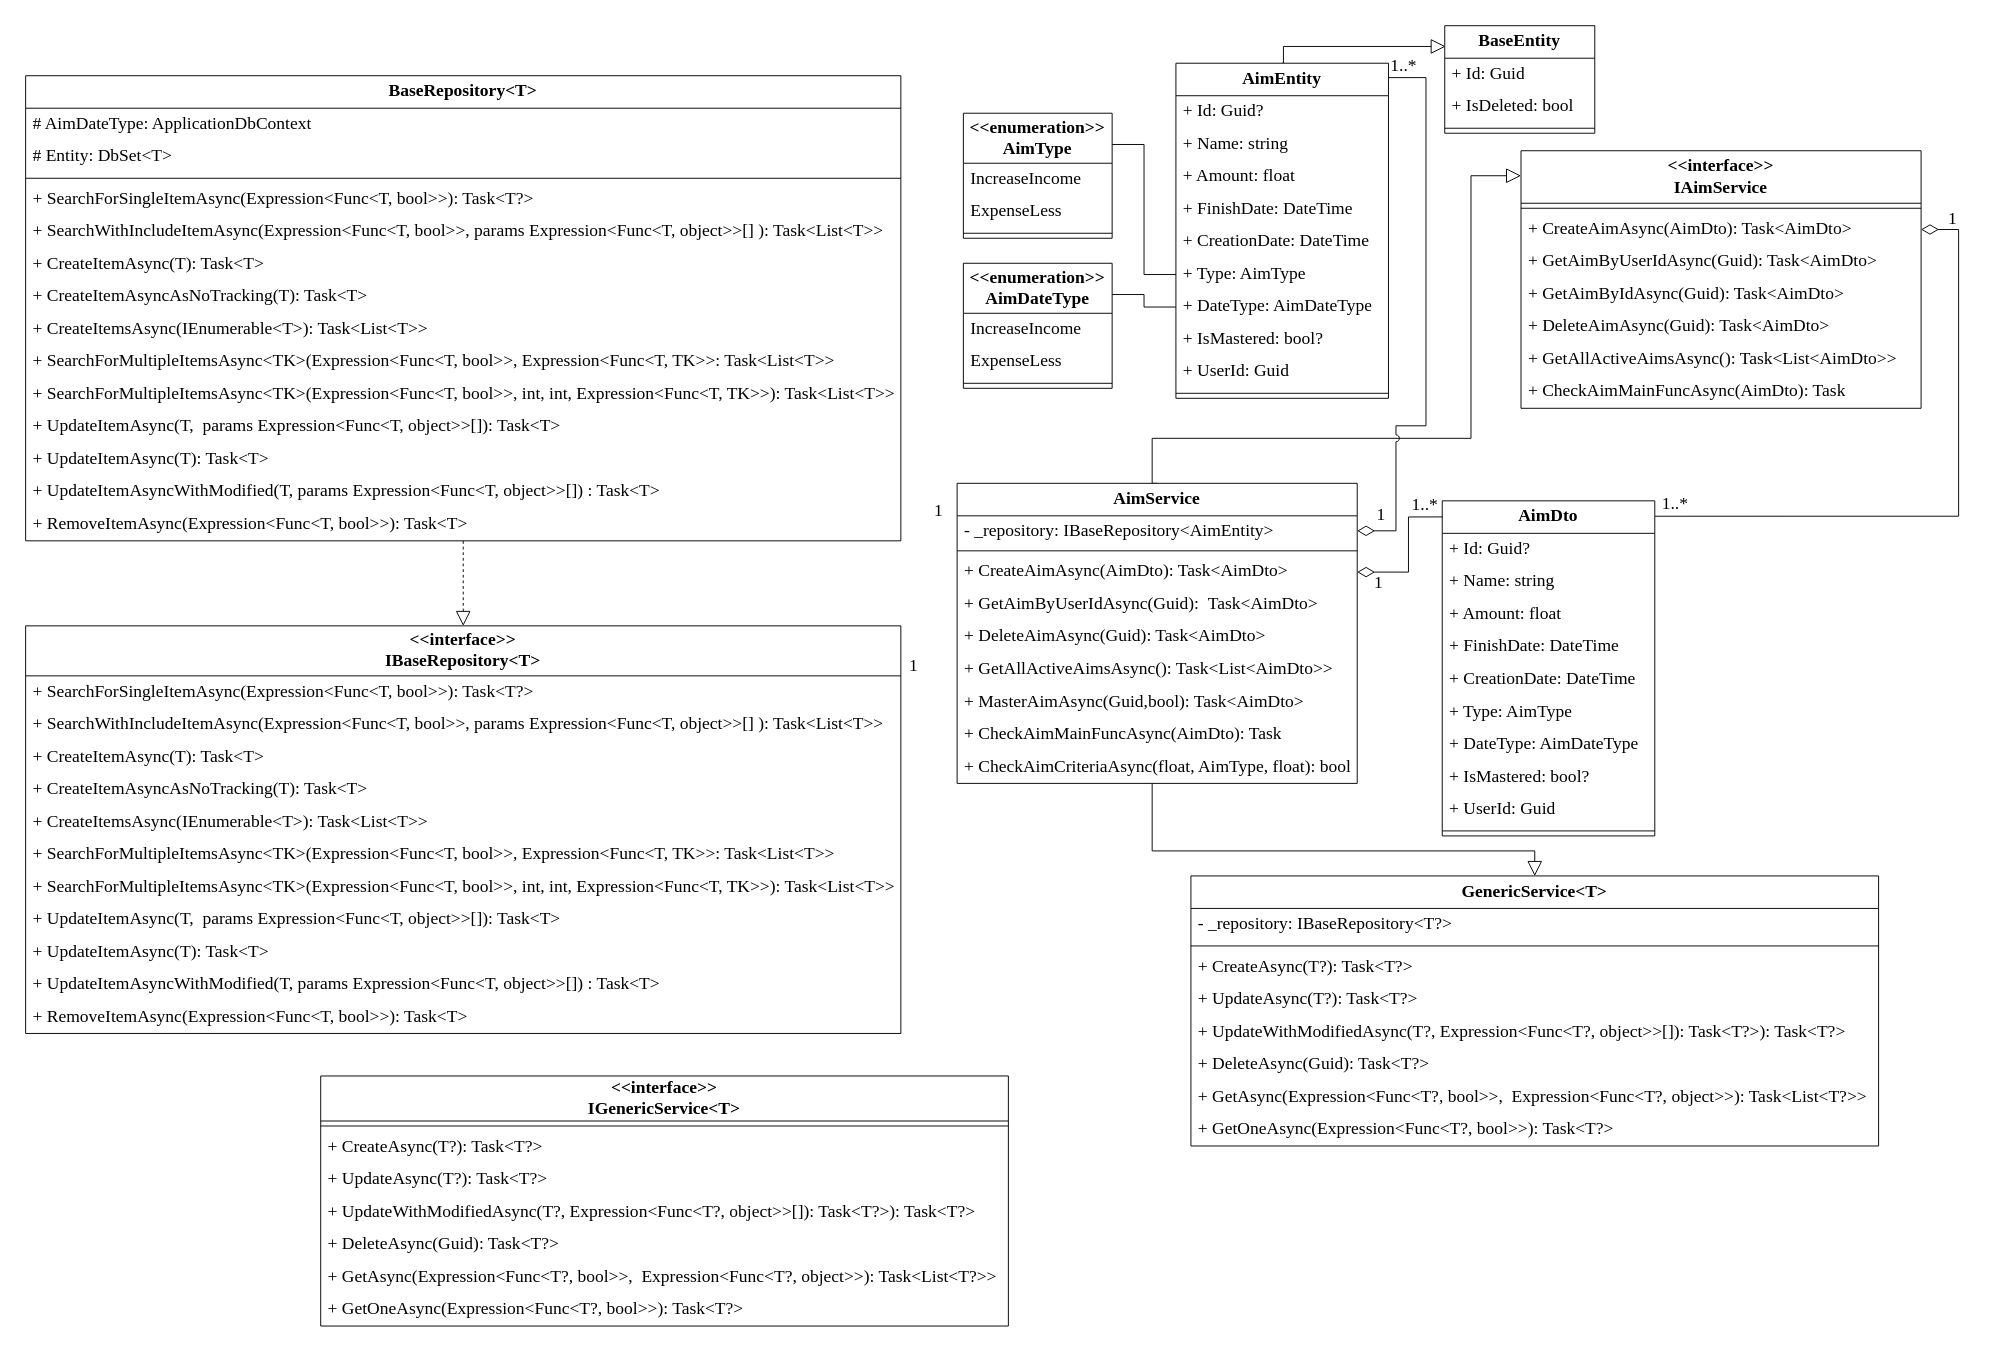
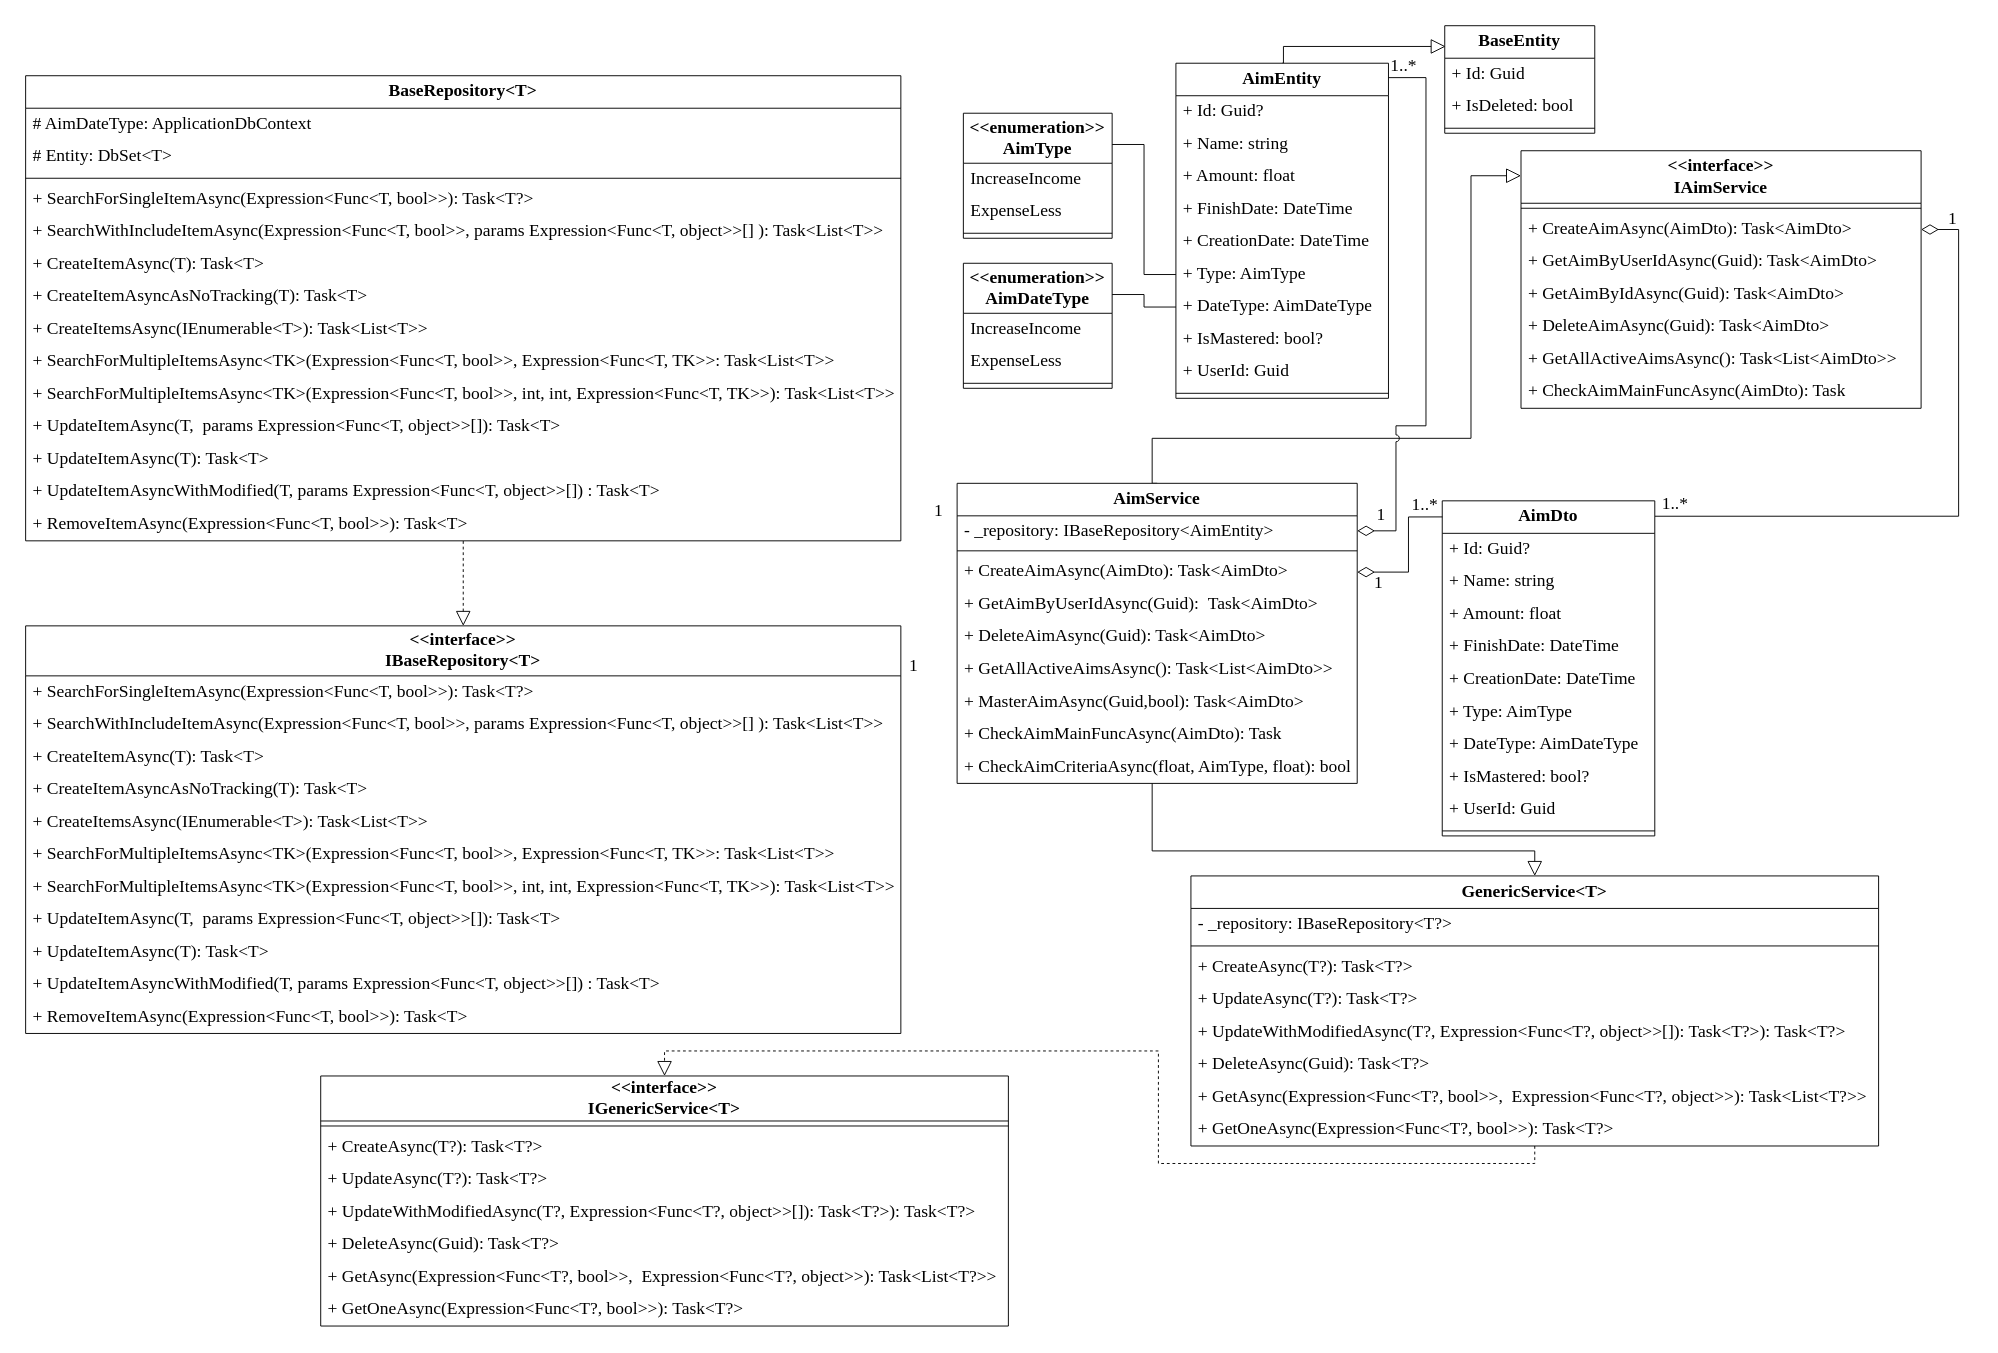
none -> (1158, 1051)
